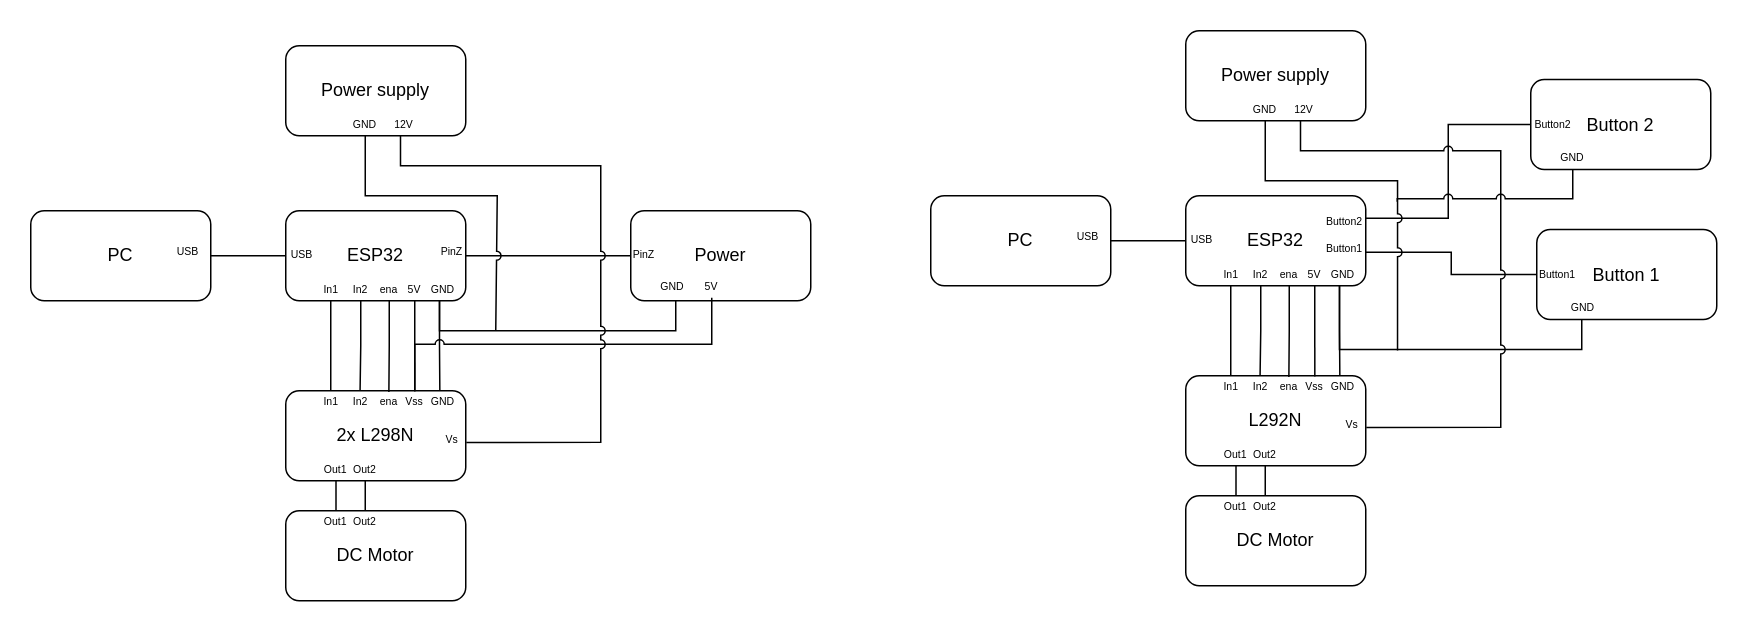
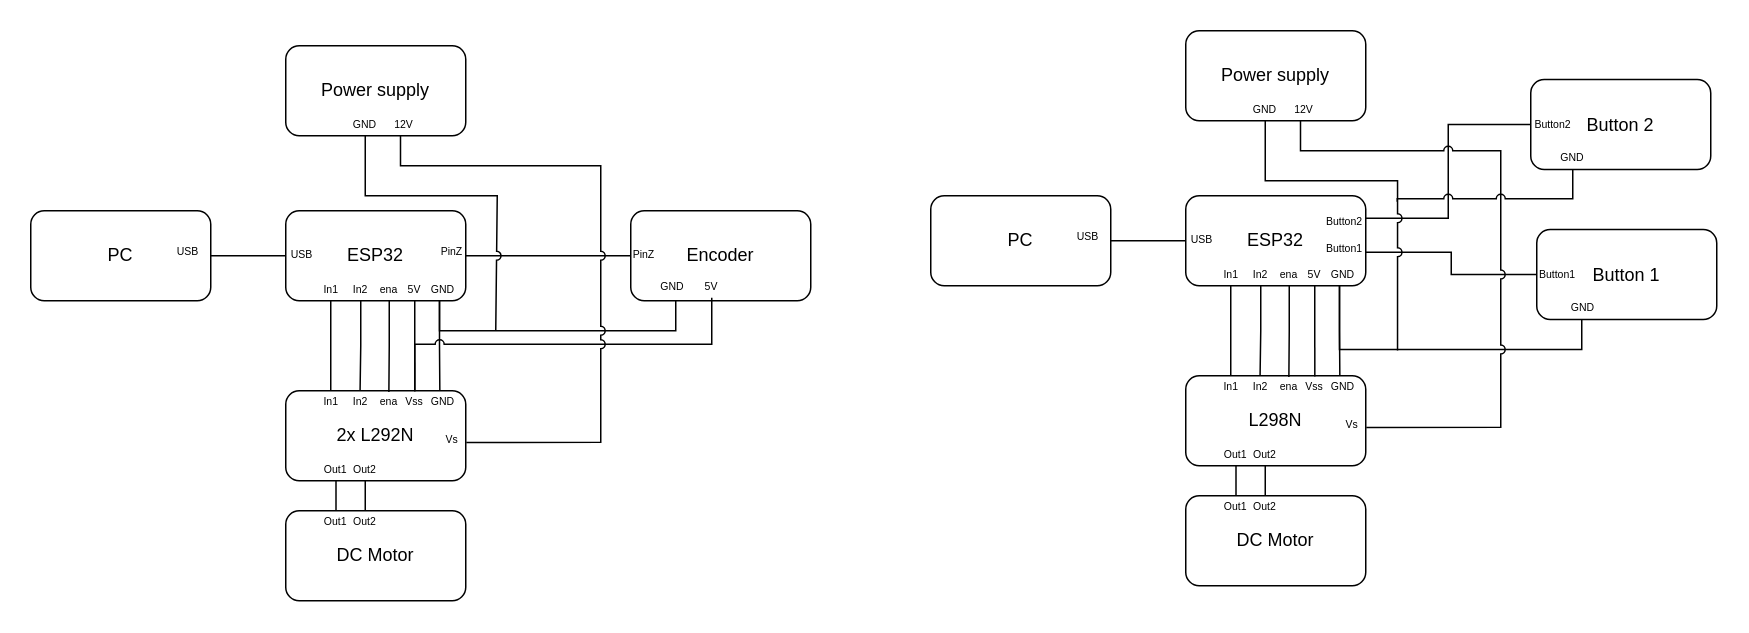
(721, 256) -> (721, 256)
(1276, 421) -> (1276, 421)
(376, 436) -> (376, 436)
